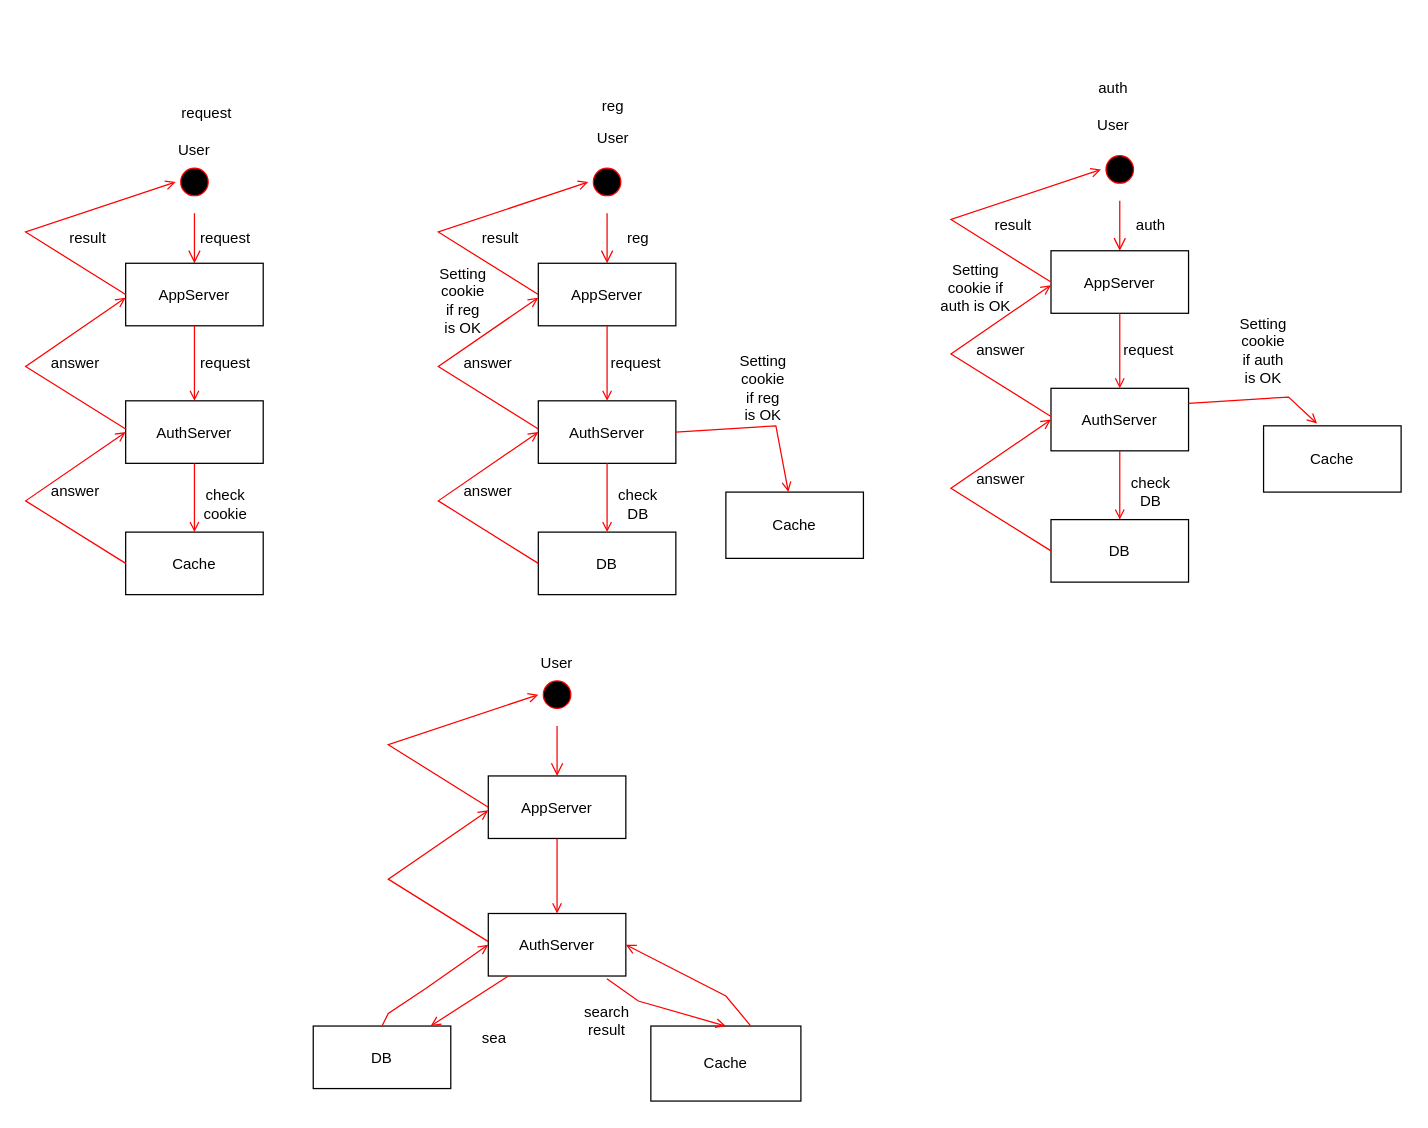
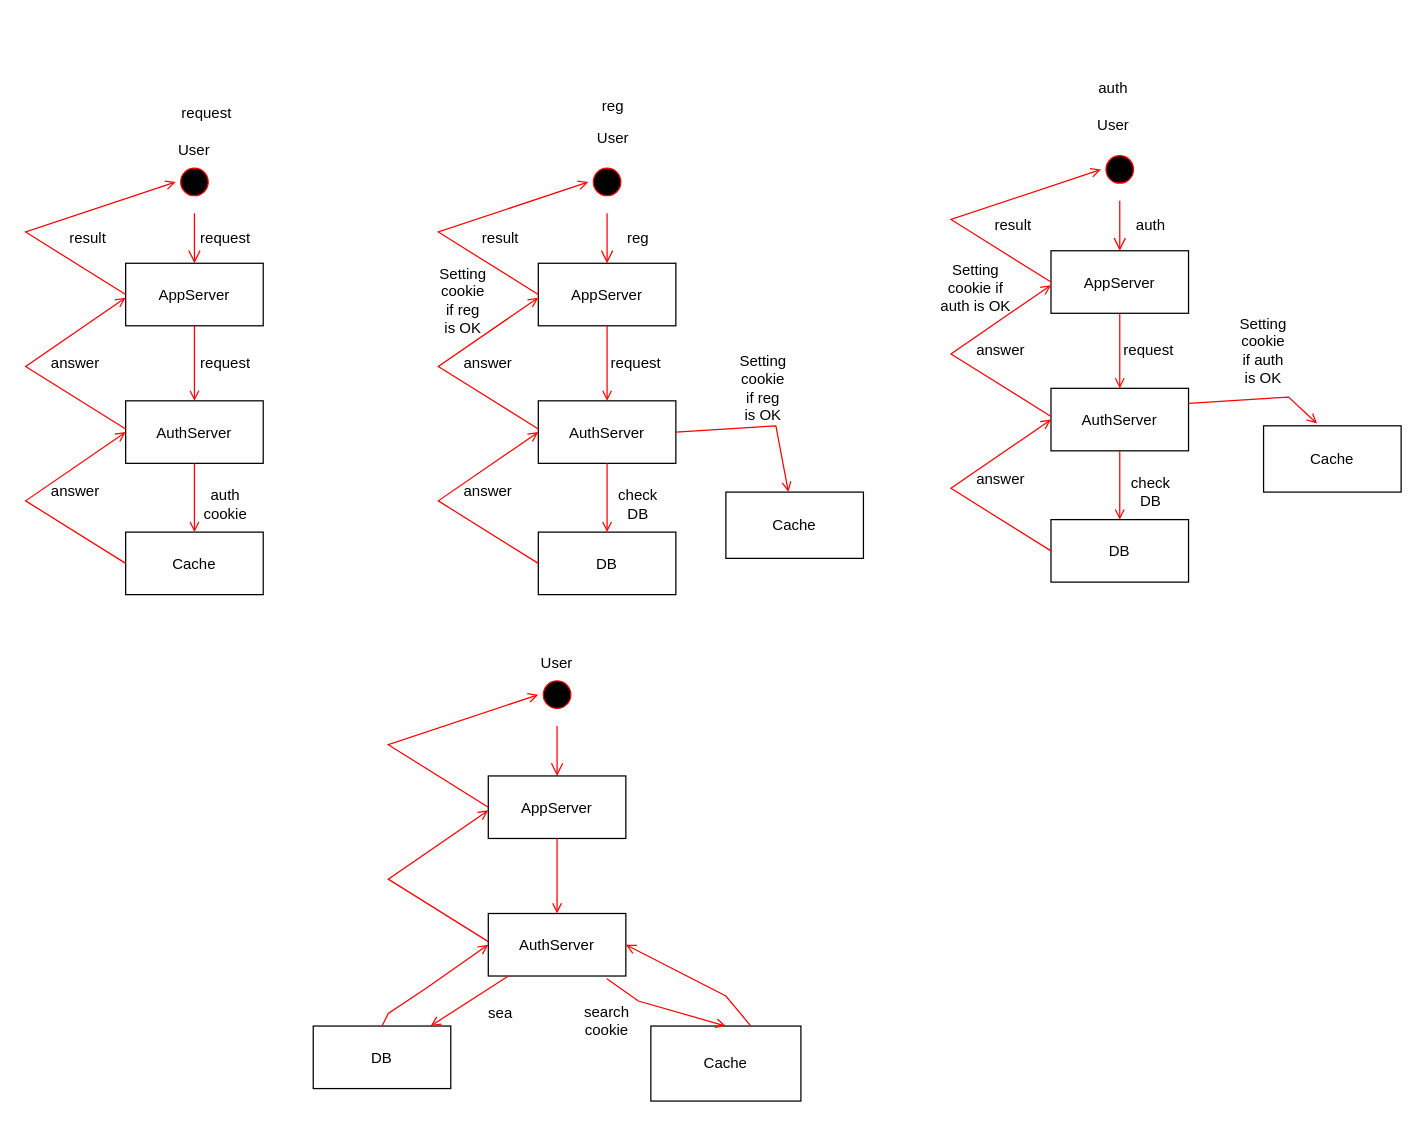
(226, 504) -> (226, 504)
(607, 1021) -> (607, 1021)
(494, 1038) -> (501, 1013)
